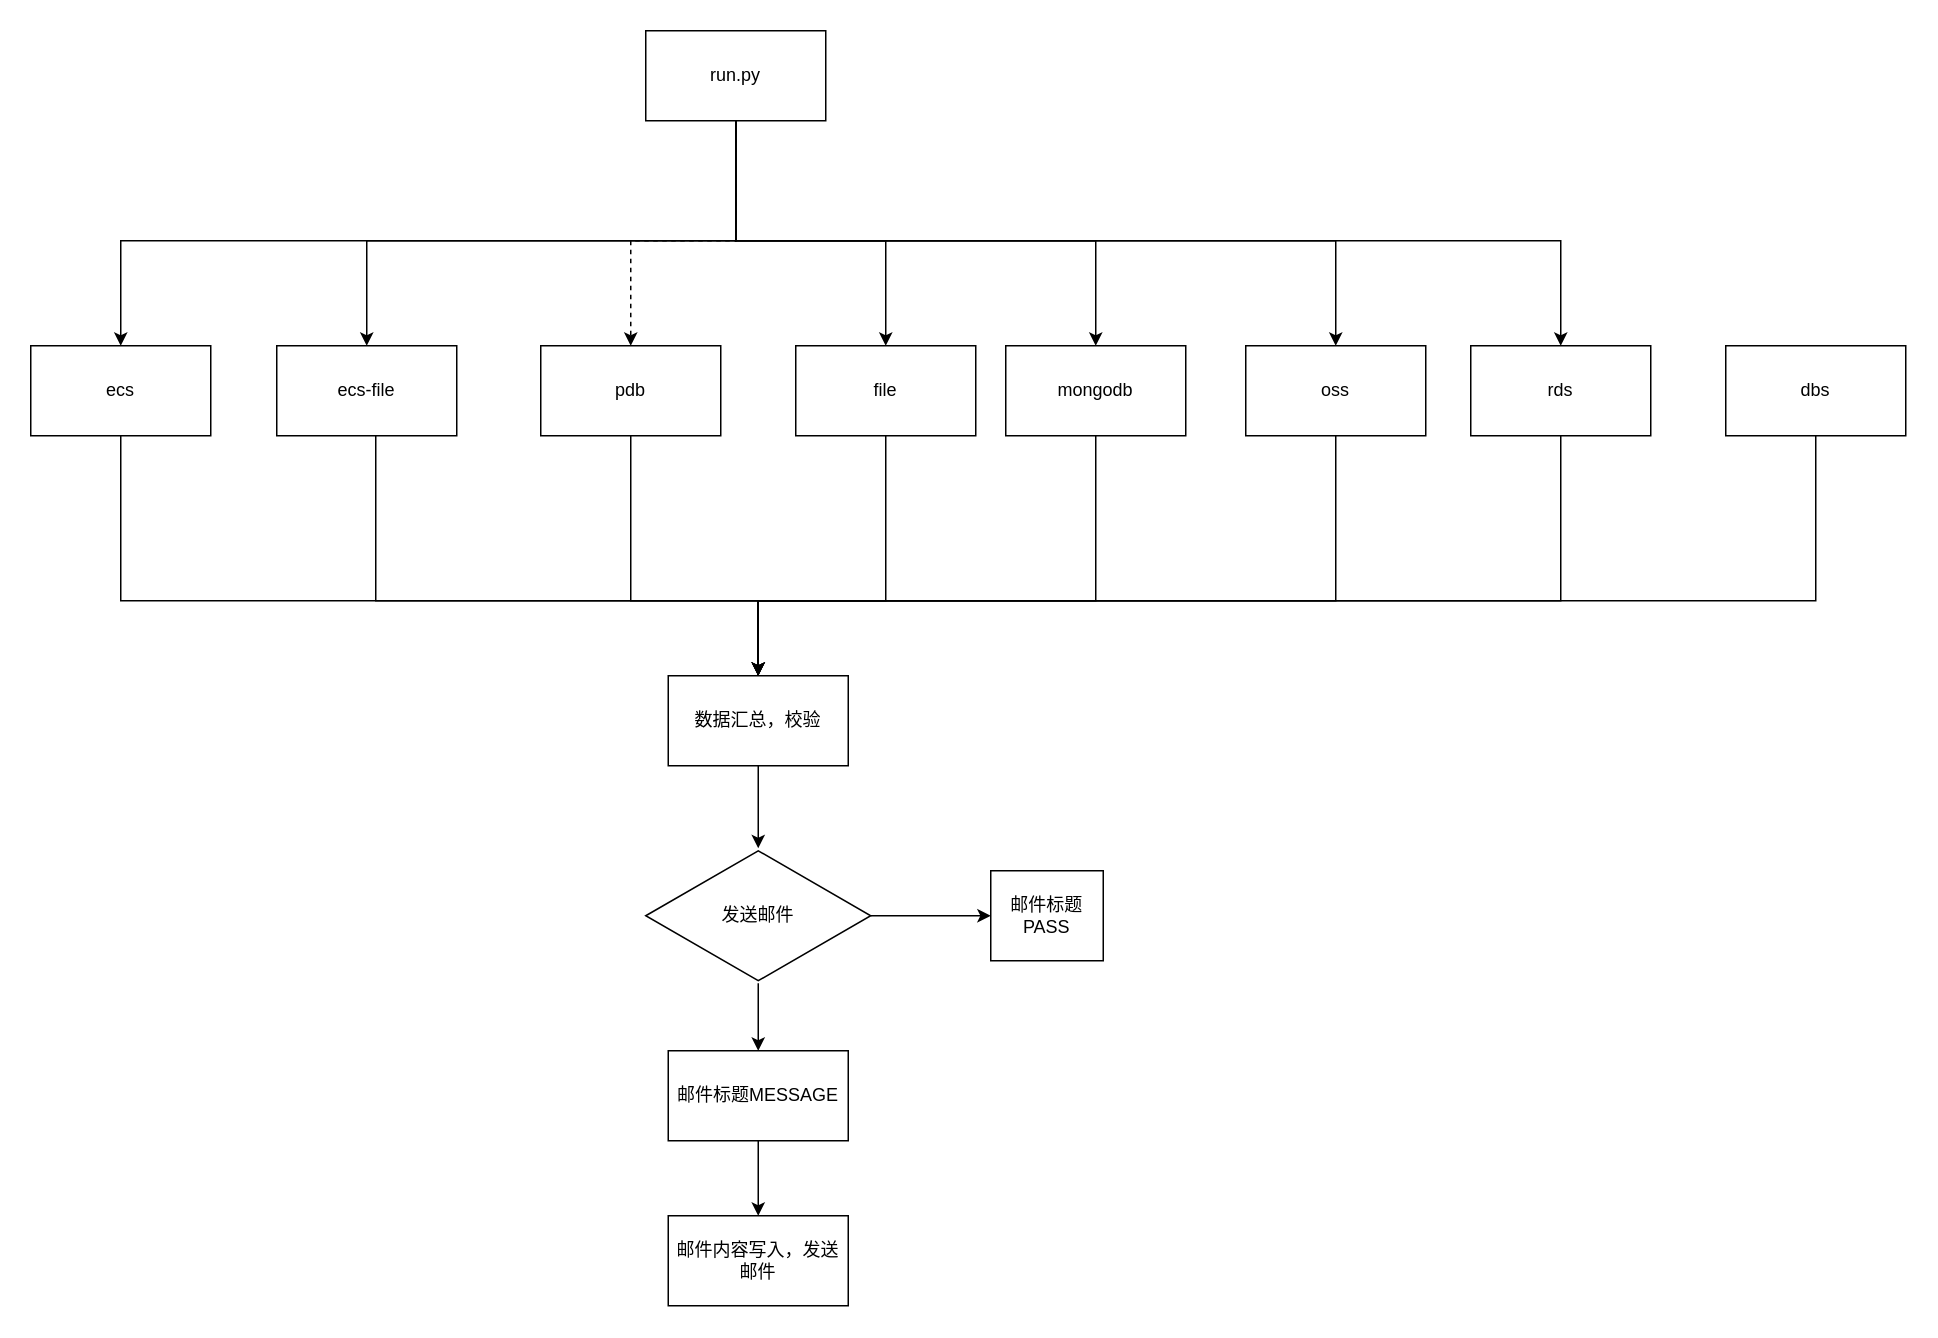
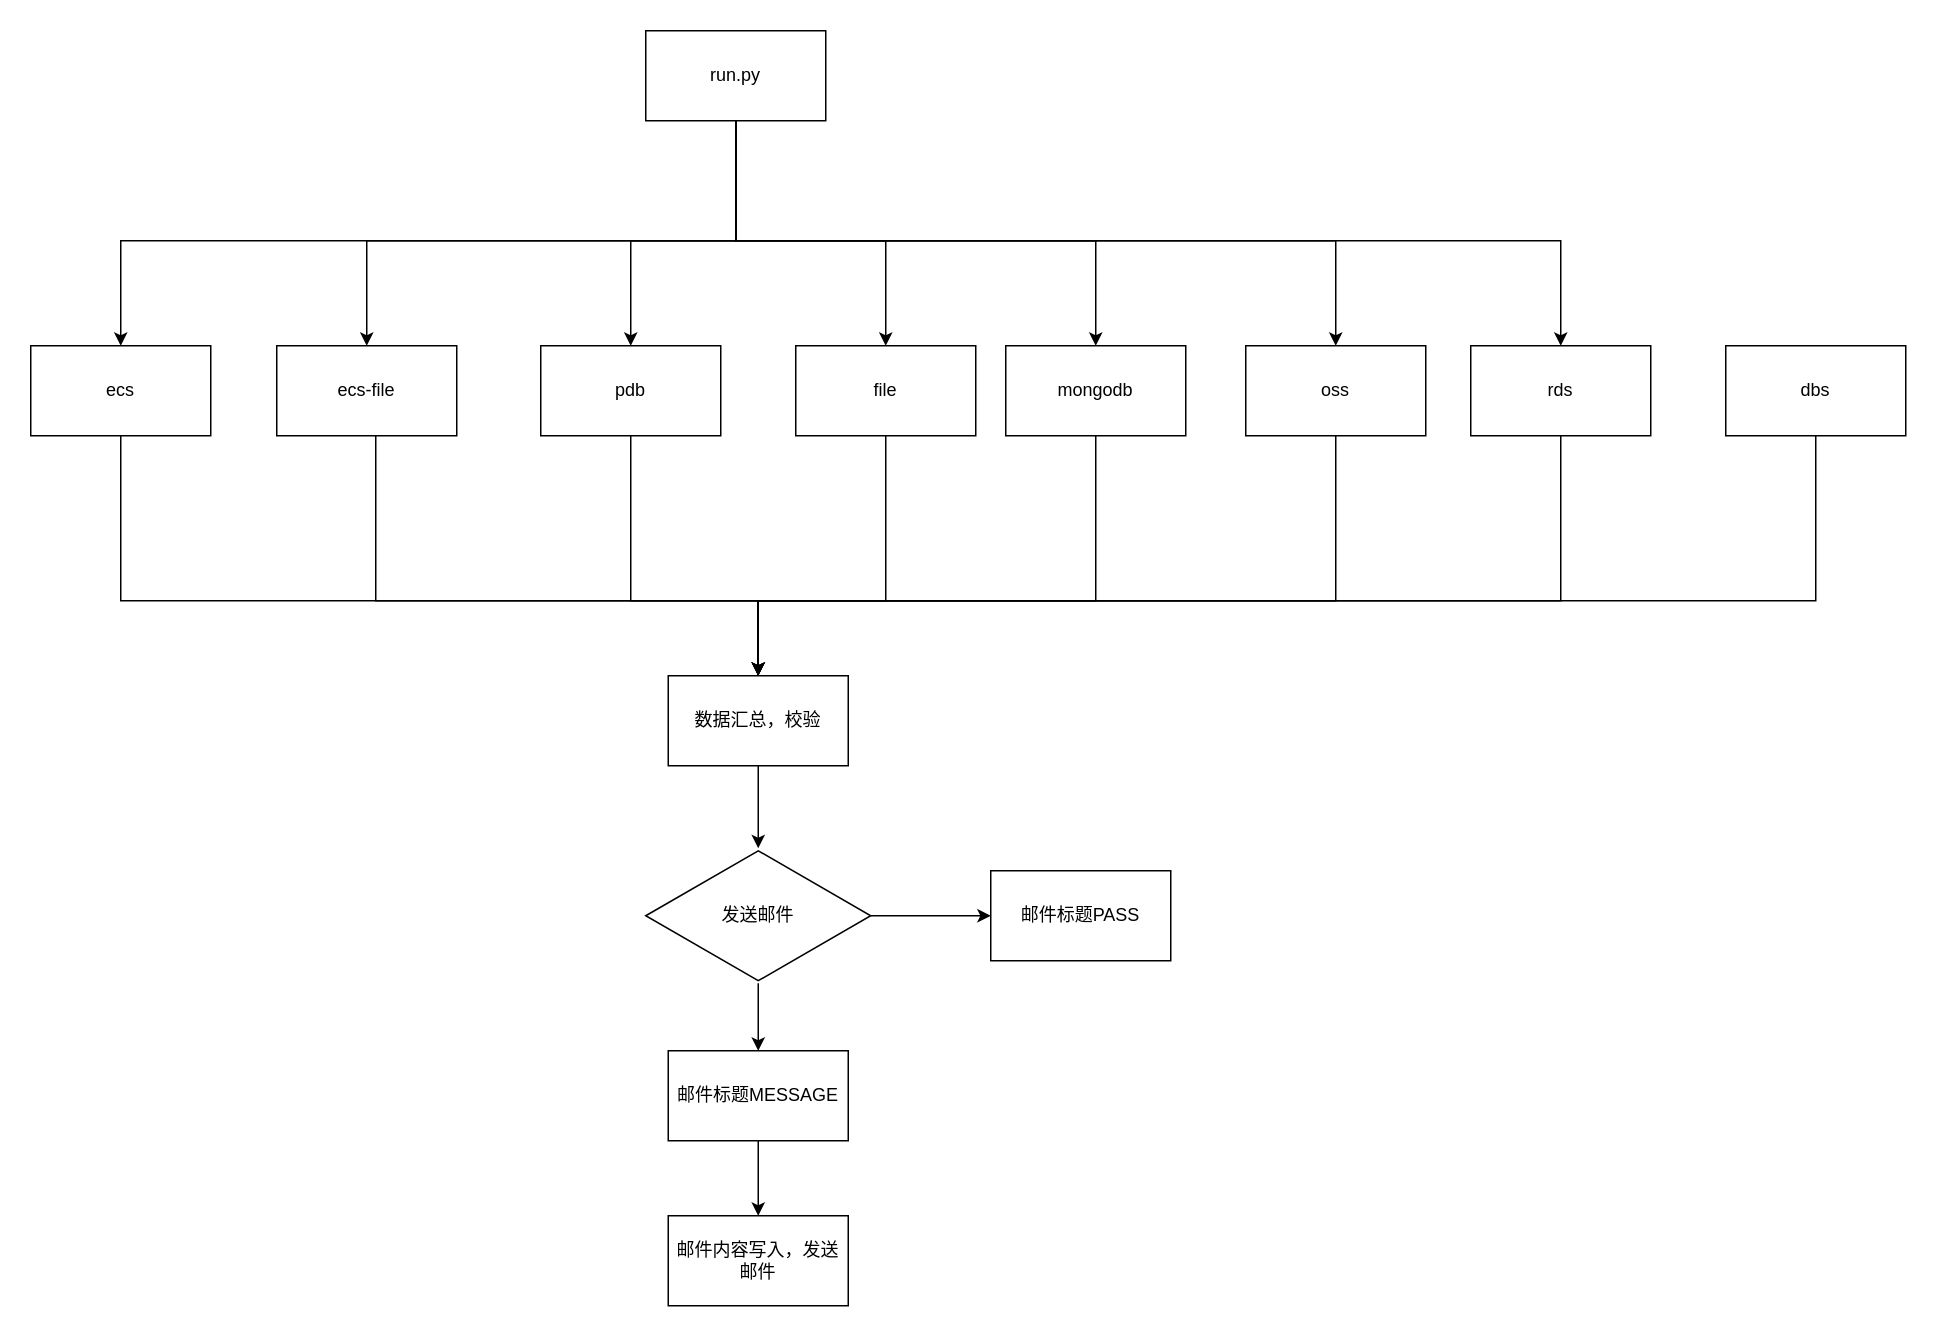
(631, 287) -> (631, 287)
(1047, 916) -> (1081, 916)
